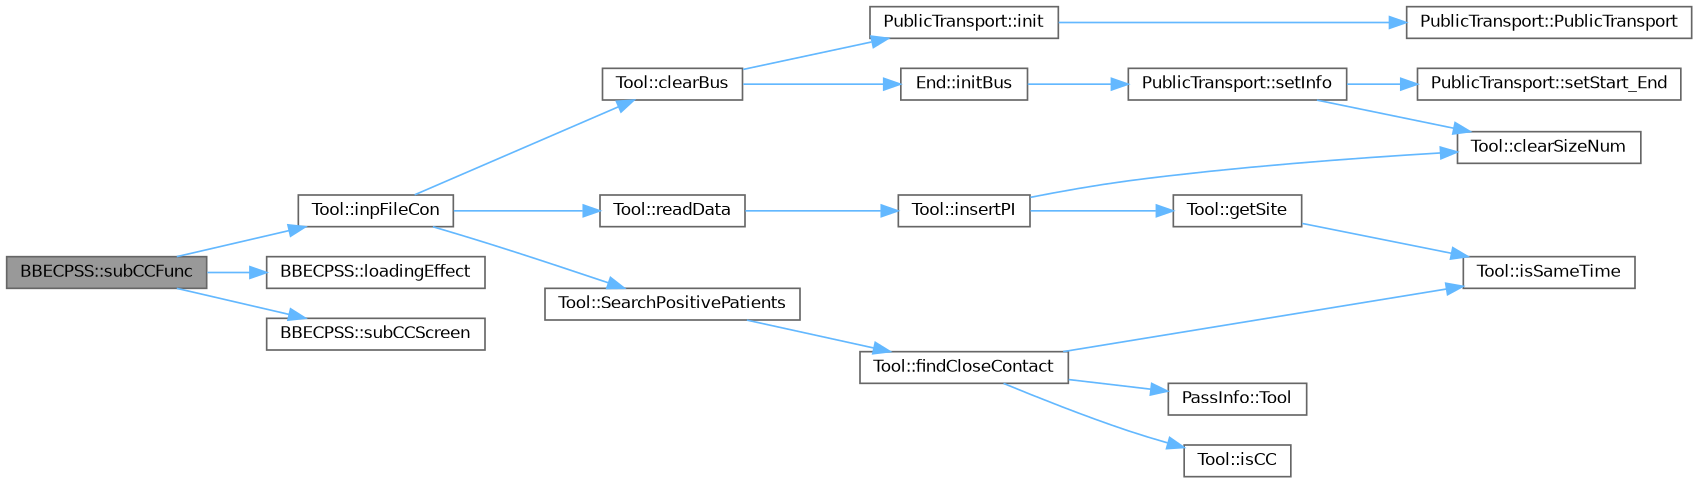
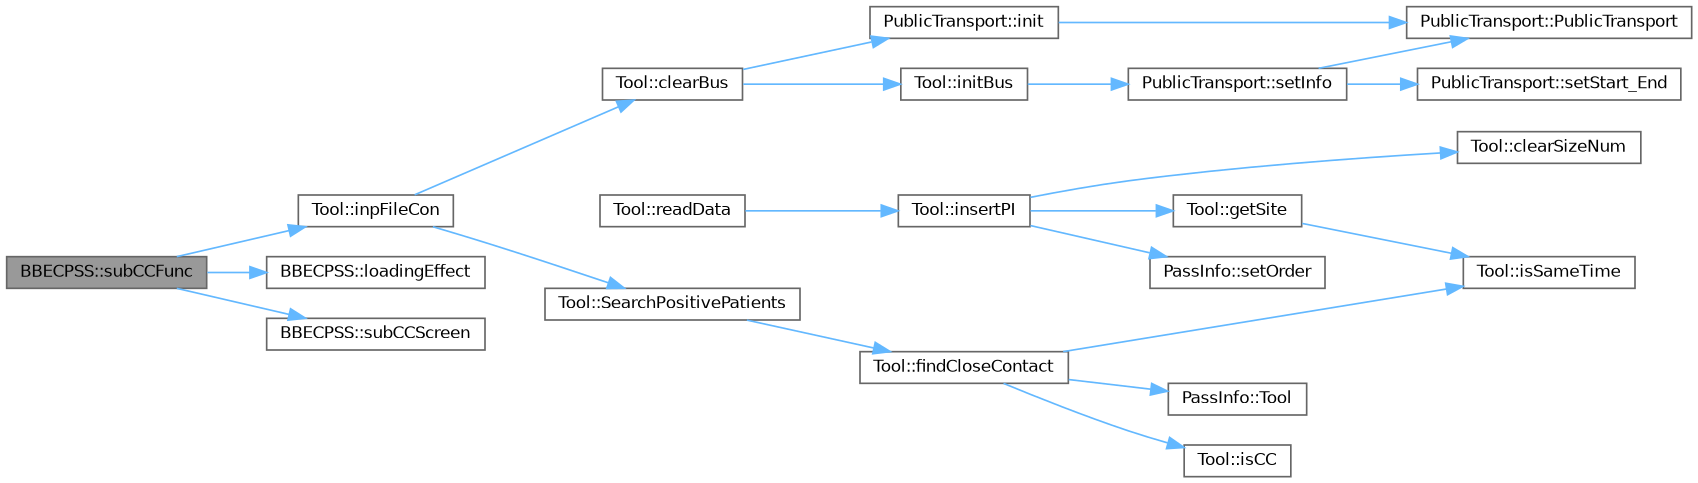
(964, 84) -> (964, 84)
(1385, 114) -> (1385, 55)
(518, 211) -> none
none -> (1238, 272)
